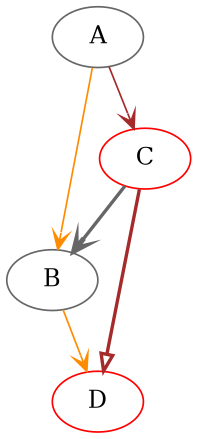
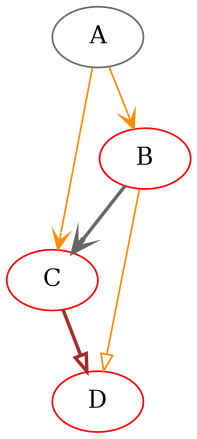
(118, 90) -> (77, 150)
(104, 213) -> (104, 213)
(52, 280) -> (145, 159)
(72, 333) -> (123, 272)
